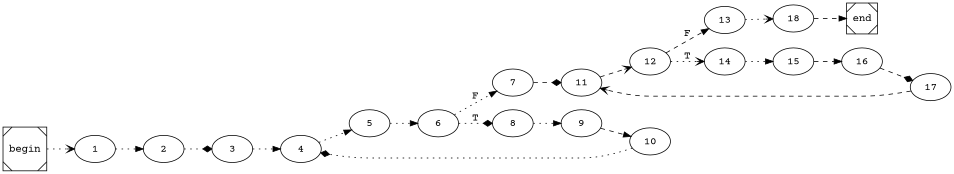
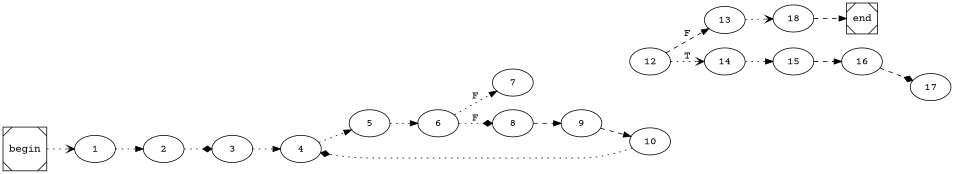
(581, 83) -> none
(476, 118) -> (476, 118)
(543, 123) -> (543, 123)
